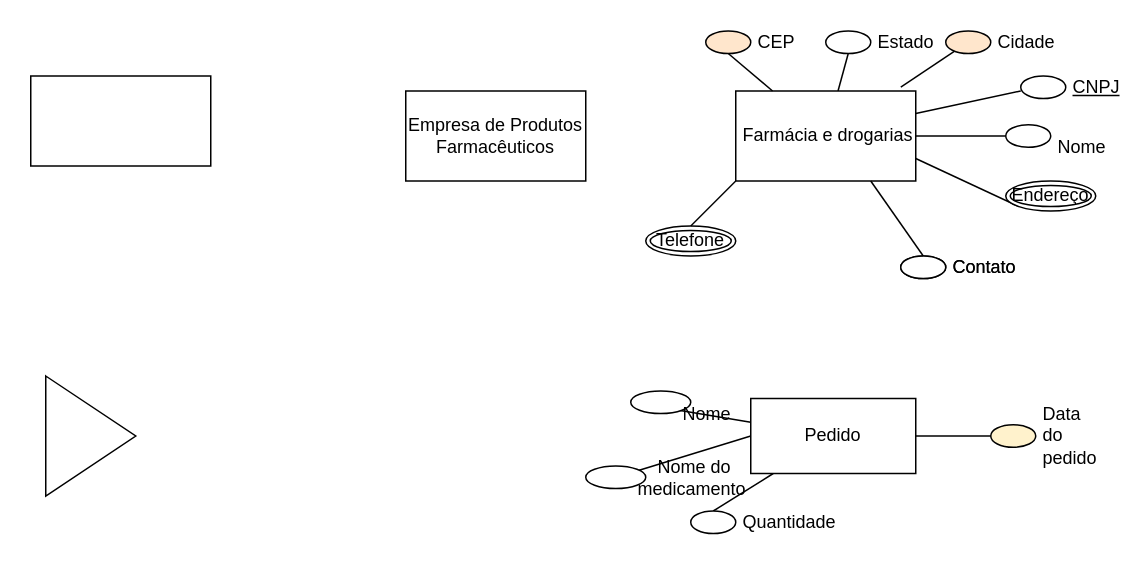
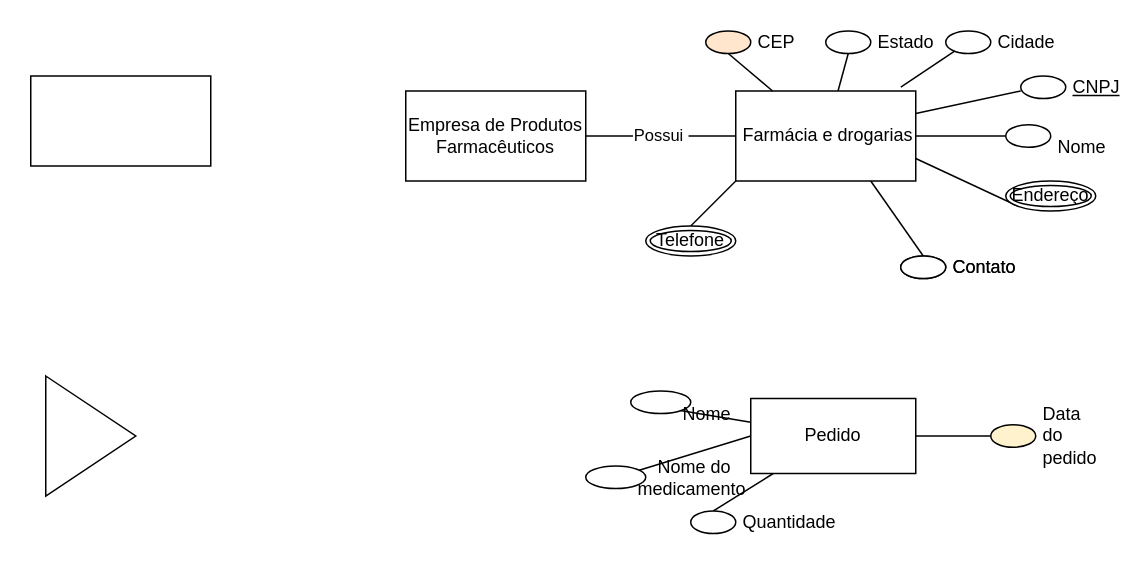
(968, 42) -> (968, 42)
none -> (661, 136)
